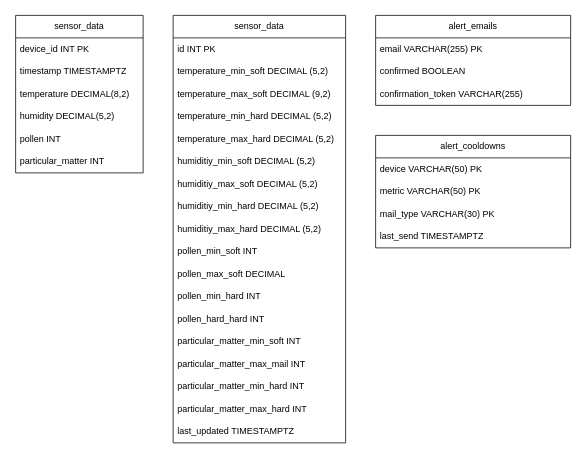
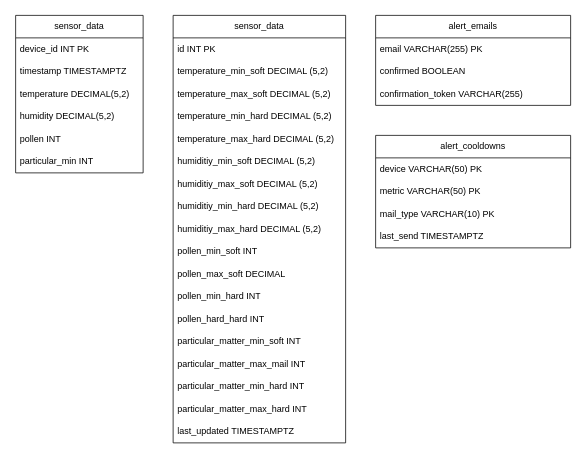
(78, 94) -> (78, 94)
(260, 94) -> (260, 94)
(69, 162) -> (61, 162)
(436, 214) -> (436, 214)
